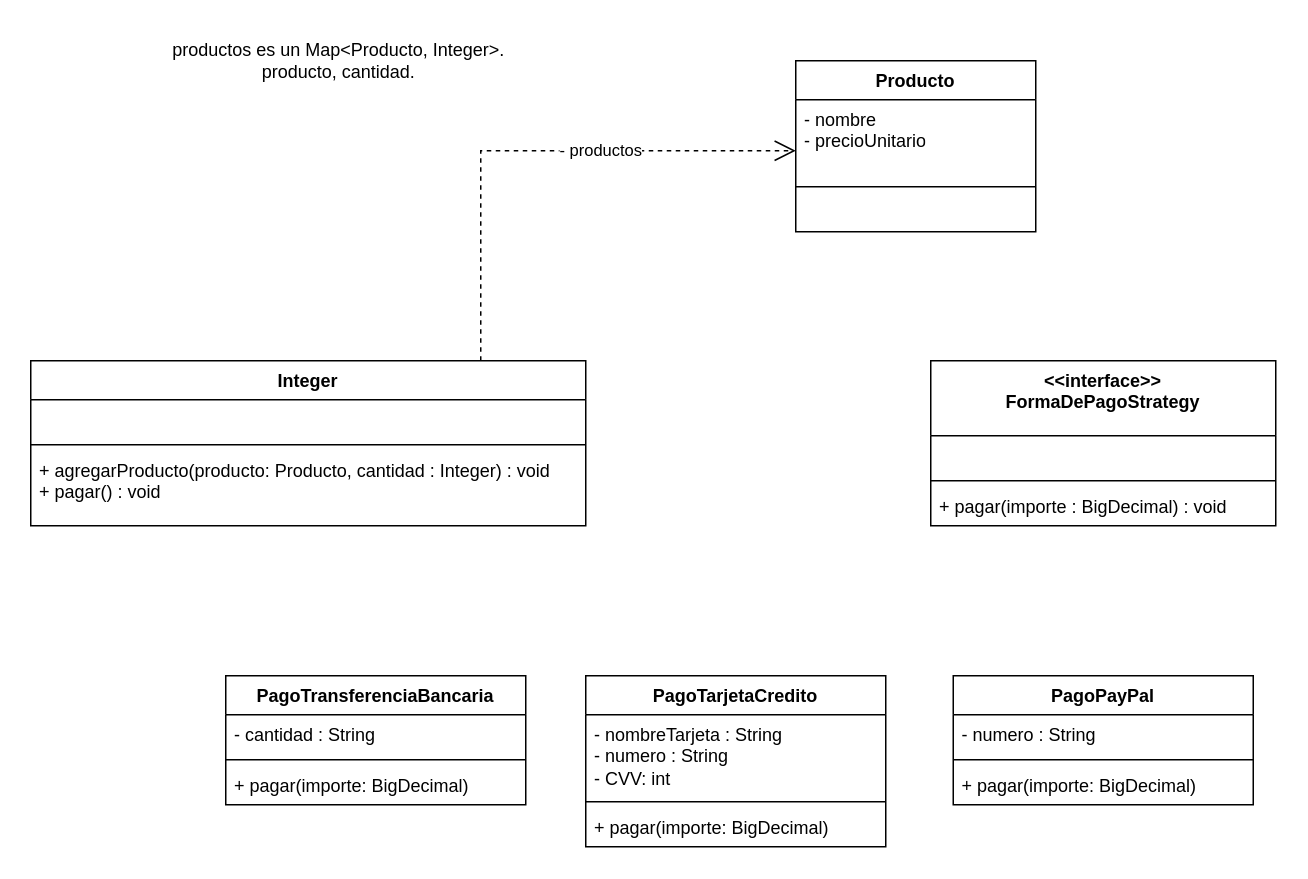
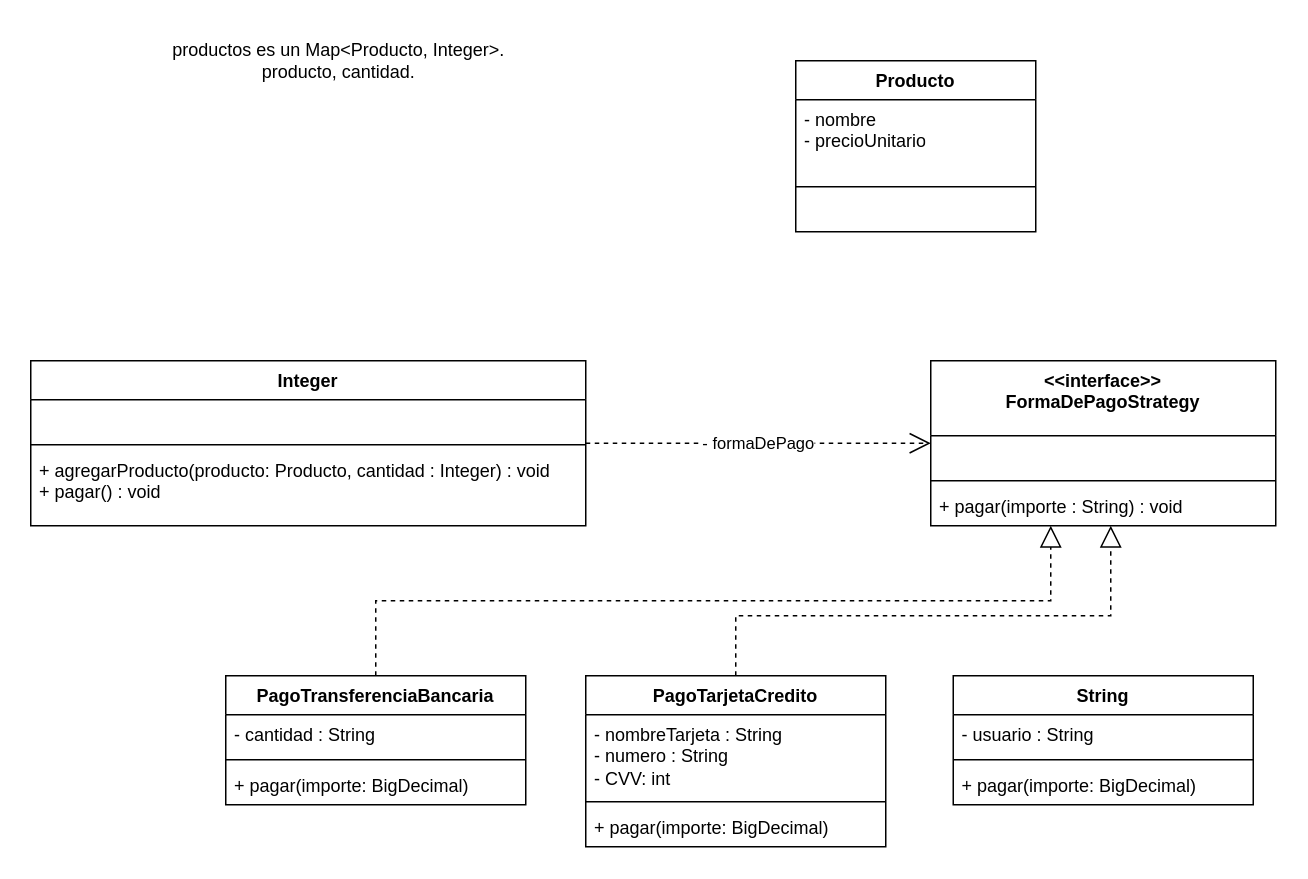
(531, 151) -> none
none -> (757, 443)
(1093, 508) -> (1078, 508)
none -> (702, 601)
none -> (927, 616)
(1103, 697) -> (1103, 697)
(1036, 736) -> (1039, 736)
